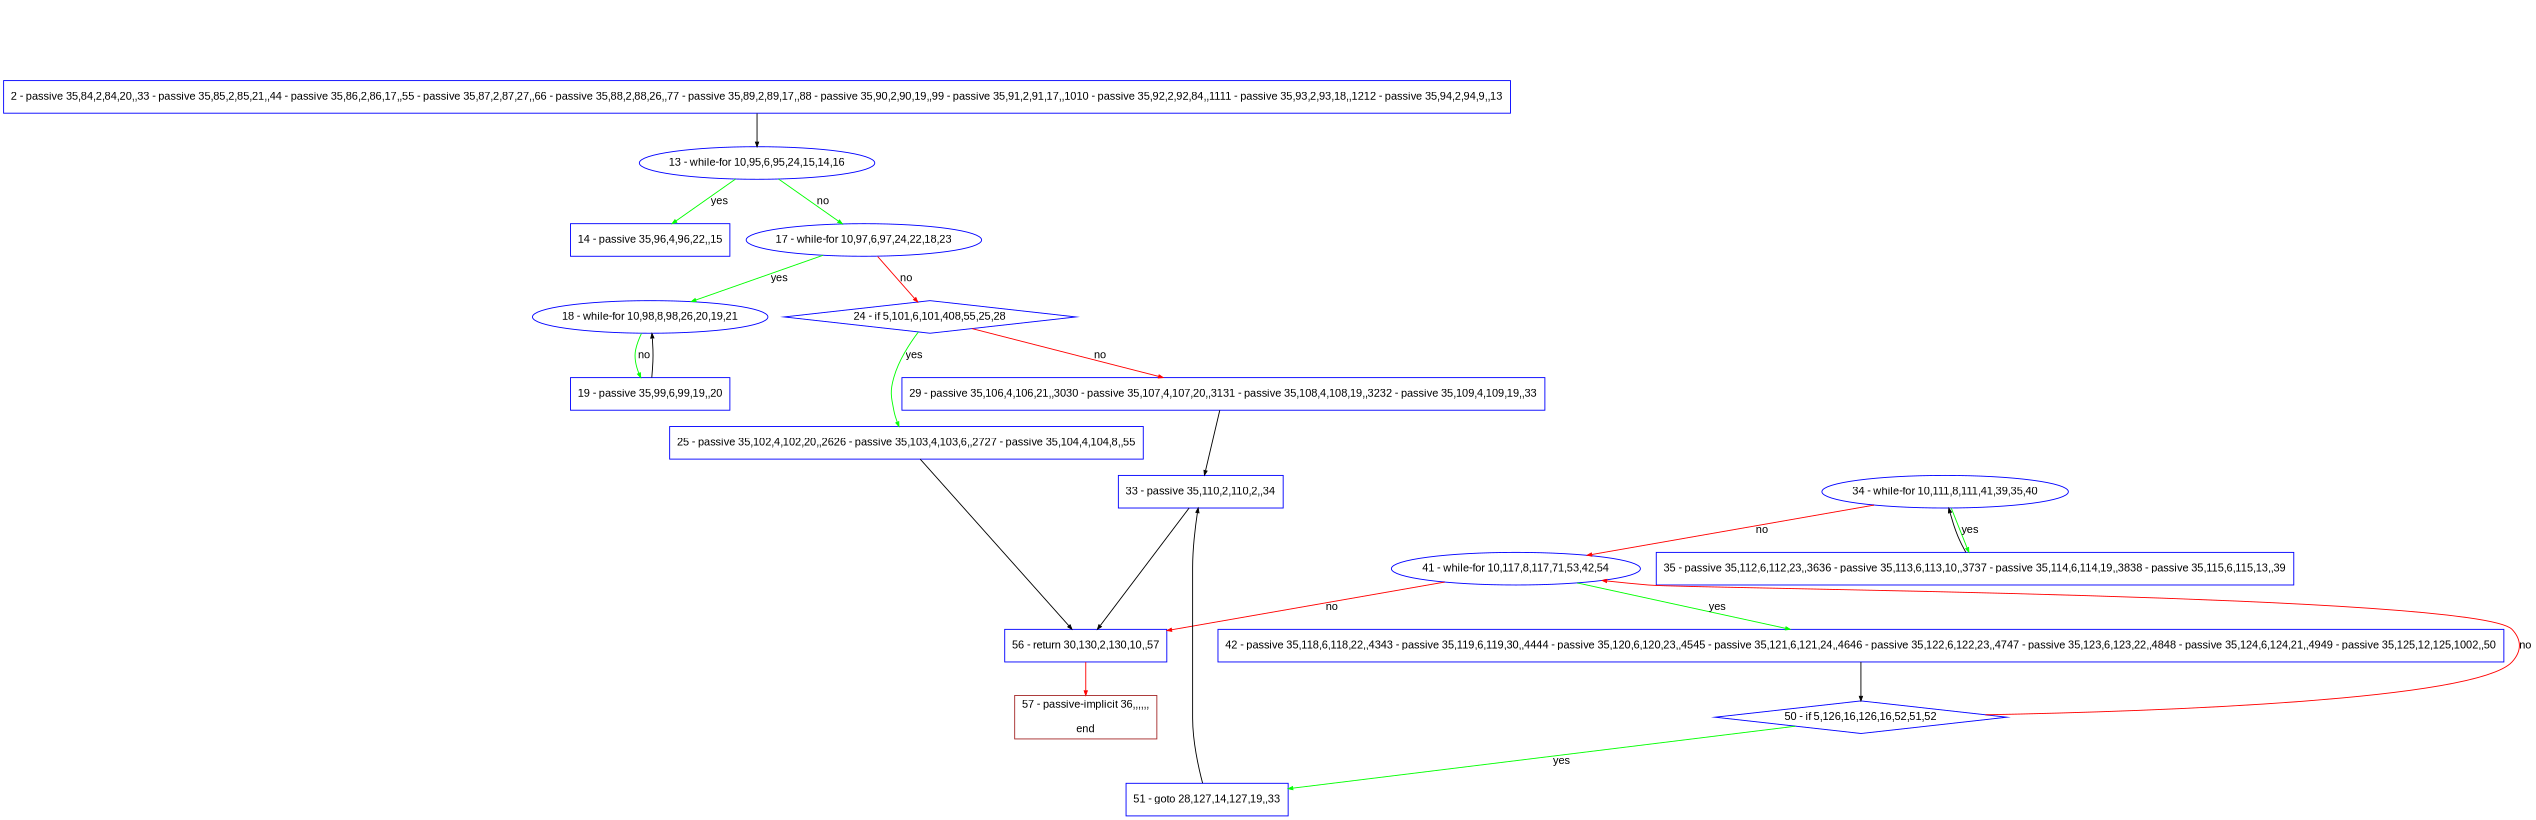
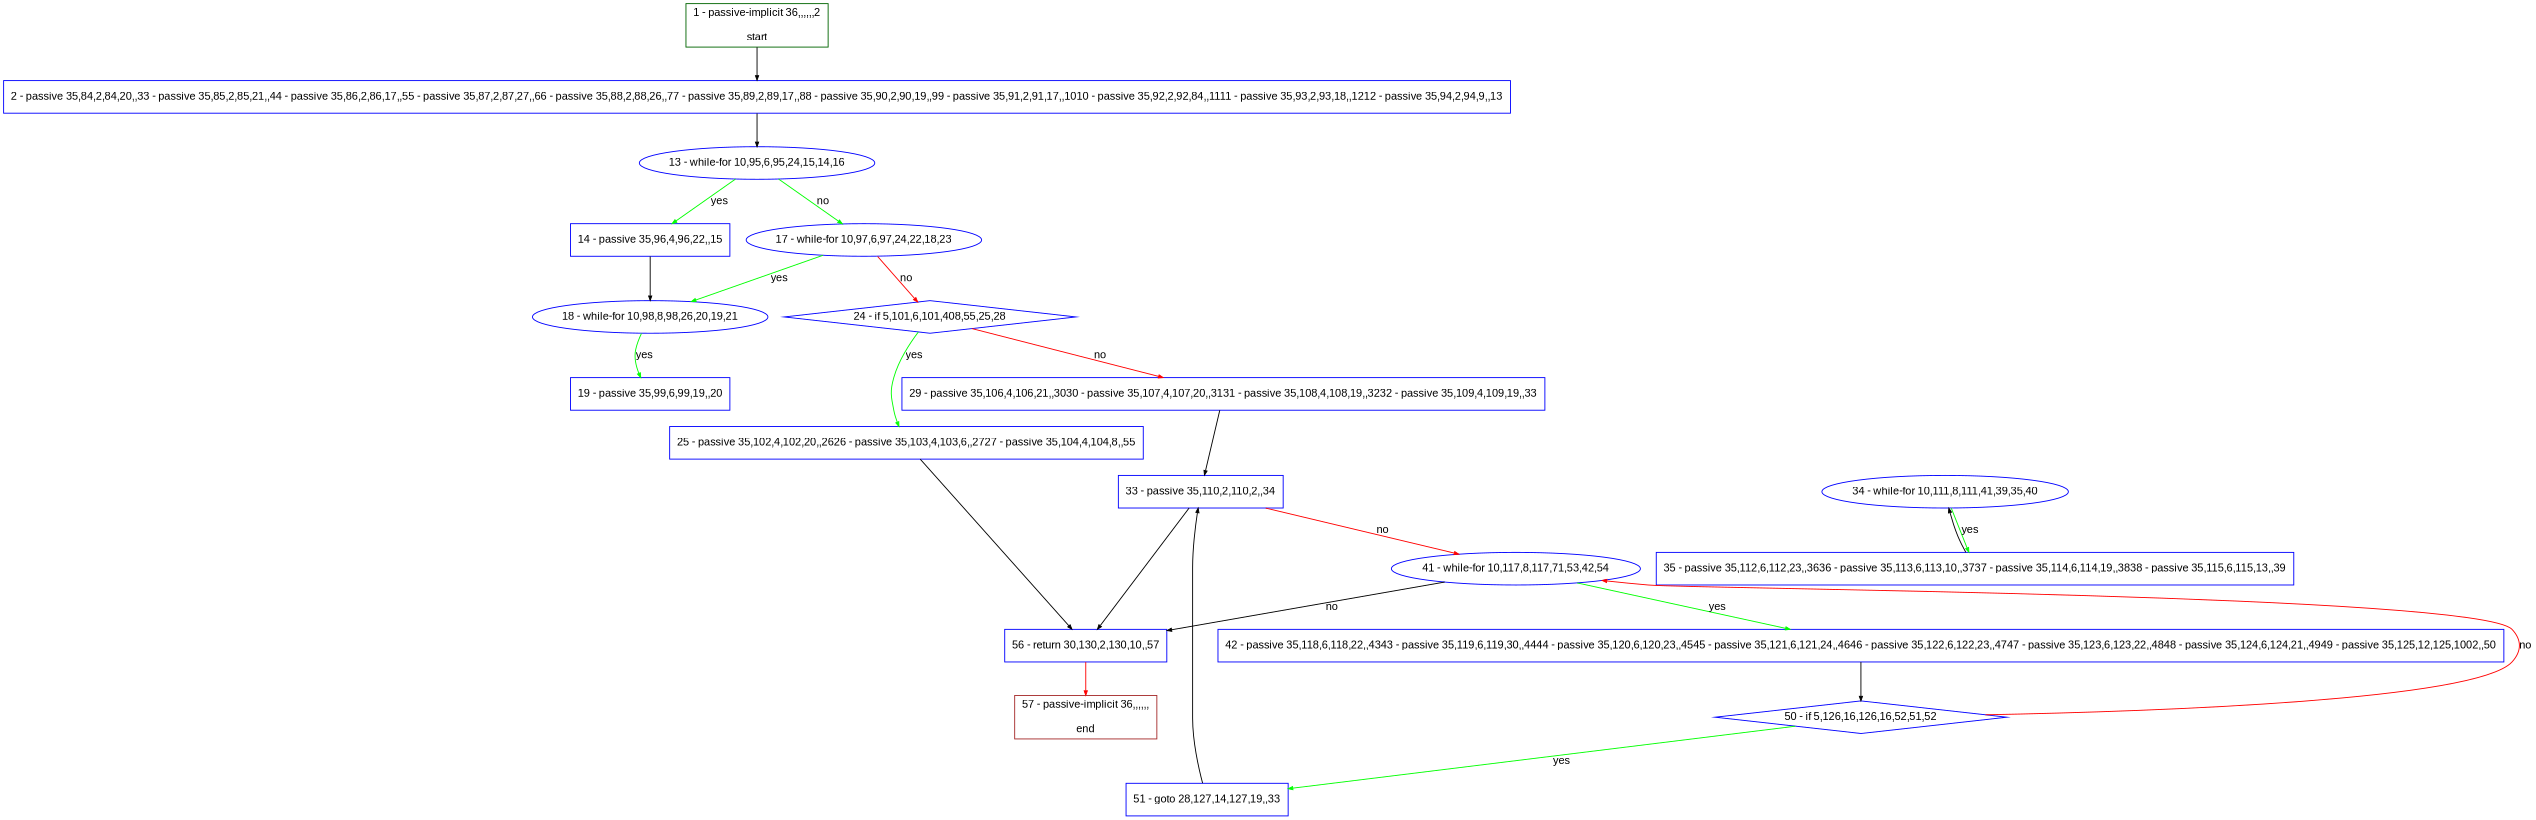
none -> (757, 25)
(644, 355) -> (644, 355)
(653, 358) -> (650, 276)
(1733, 530) -> (1360, 531)
(1308, 606) -> (1308, 606)
